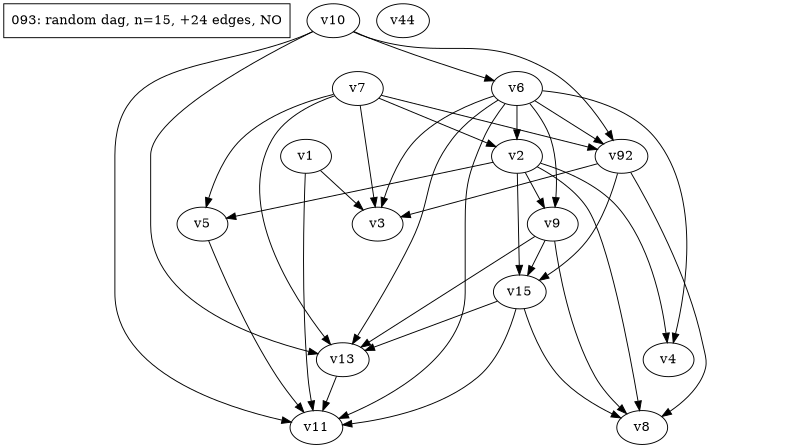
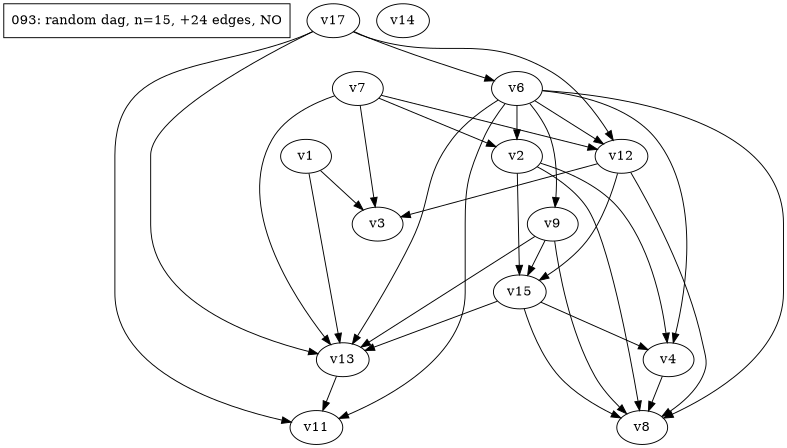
(333, 21) -> (333, 21)
(403, 21) -> (403, 21)
(424, 132) -> (778, 195)
(622, 156) -> (622, 156)
(533, 187) -> none
(202, 224) -> none
(304, 287) -> (324, 253)
none -> (657, 389)
(454, 393) -> (590, 324)
